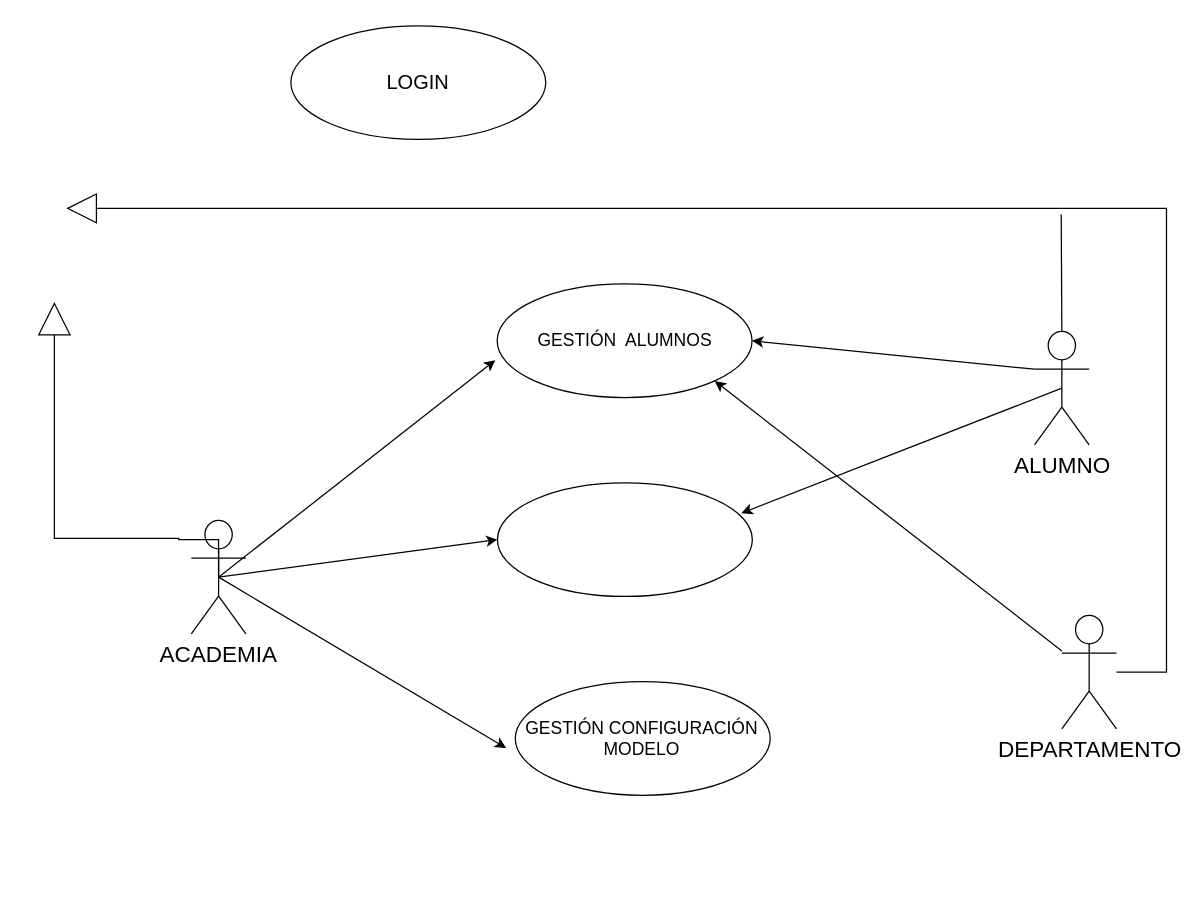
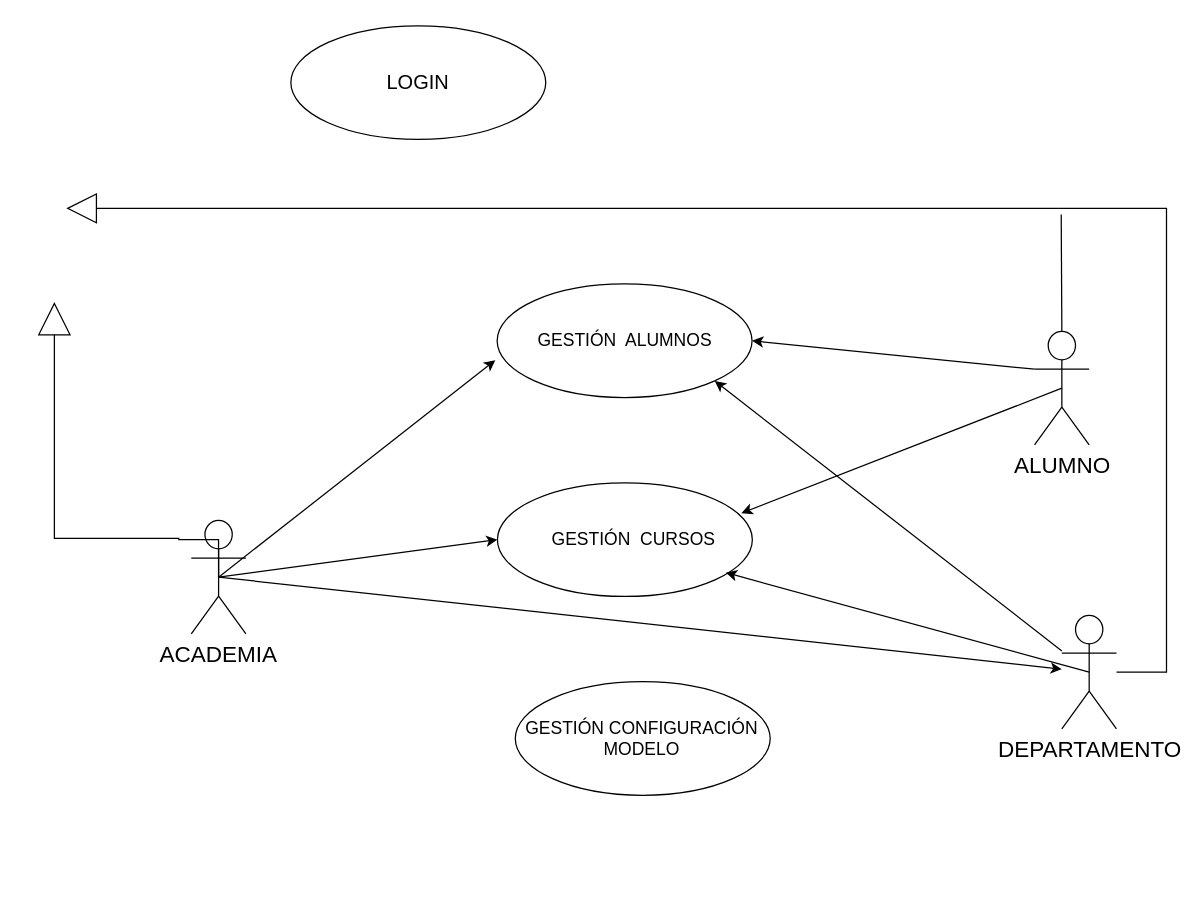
none -> (634, 539)
none -> (909, 623)
(360, 661) -> (639, 623)
